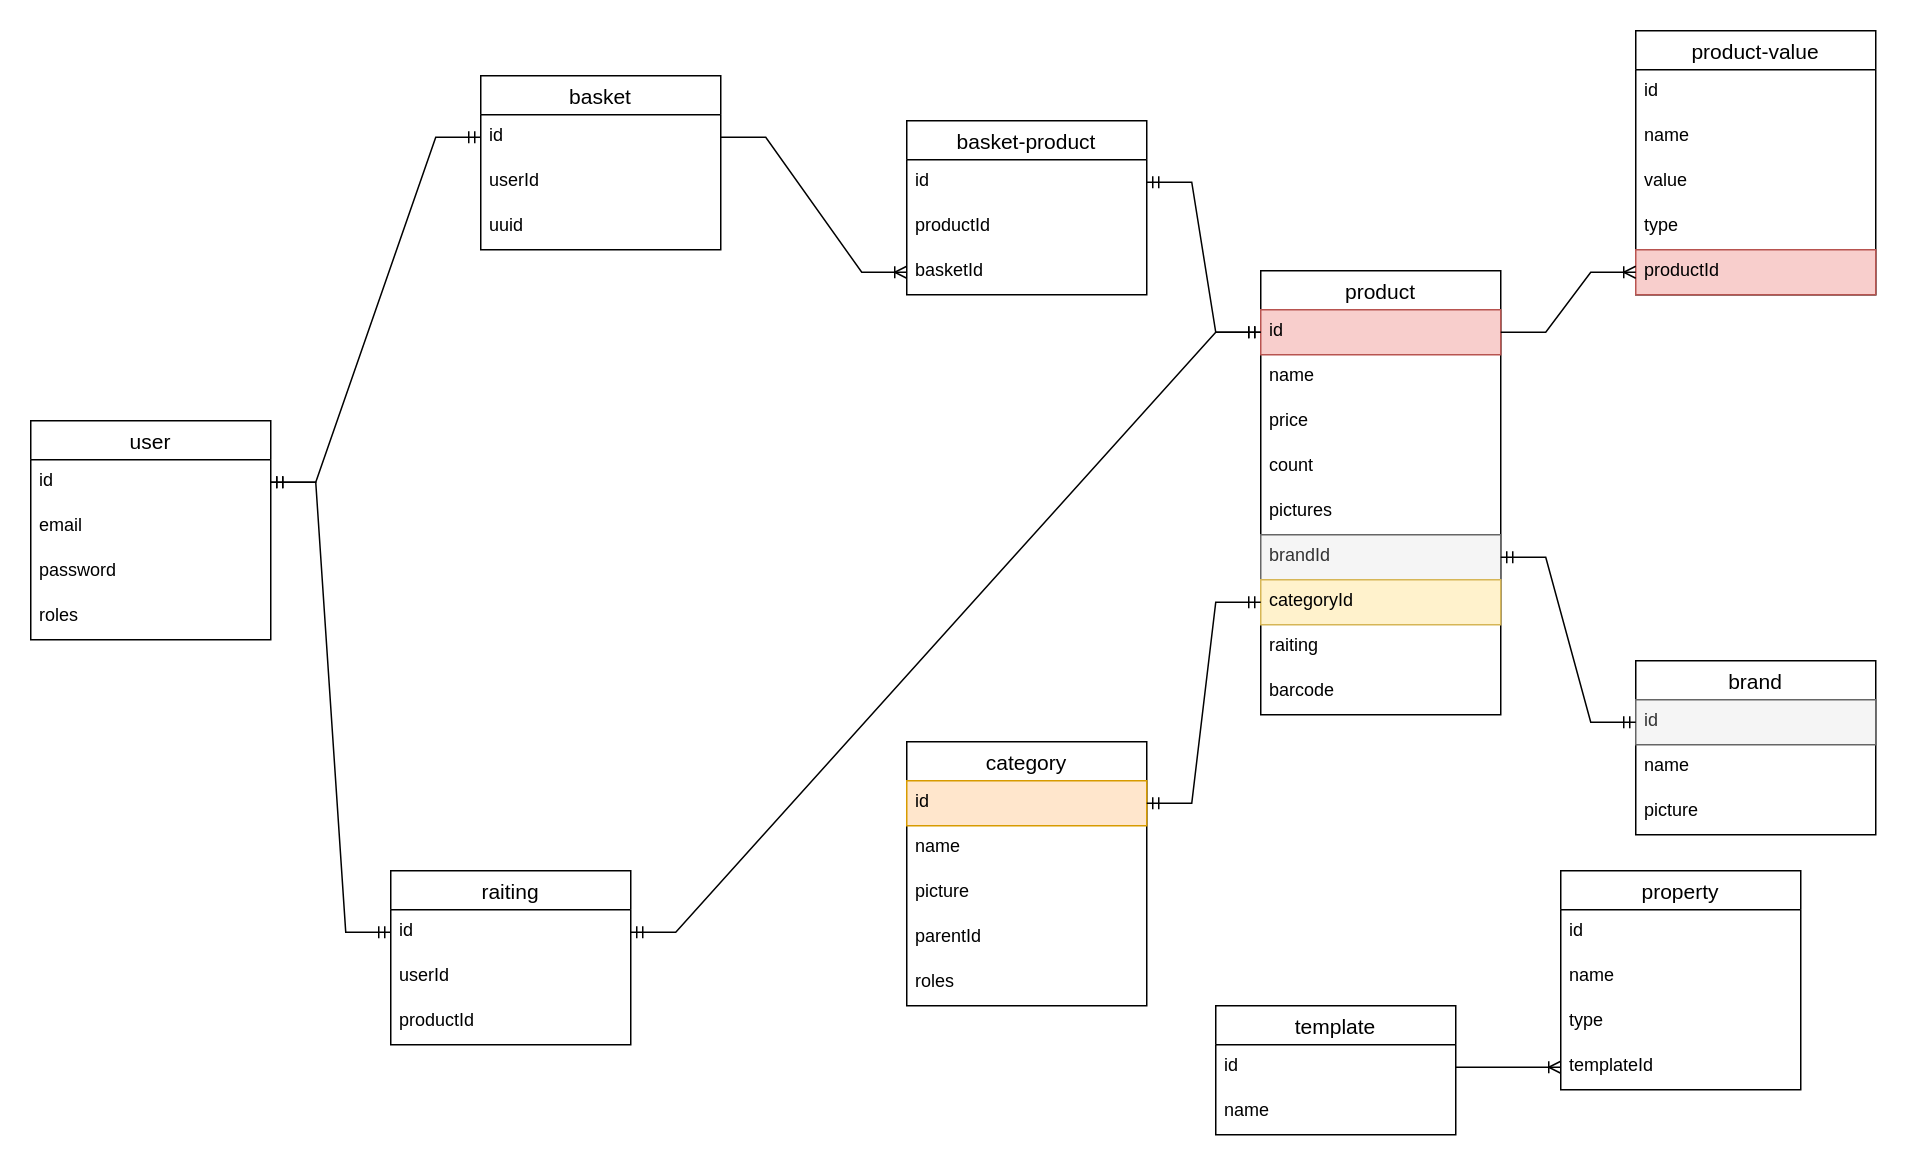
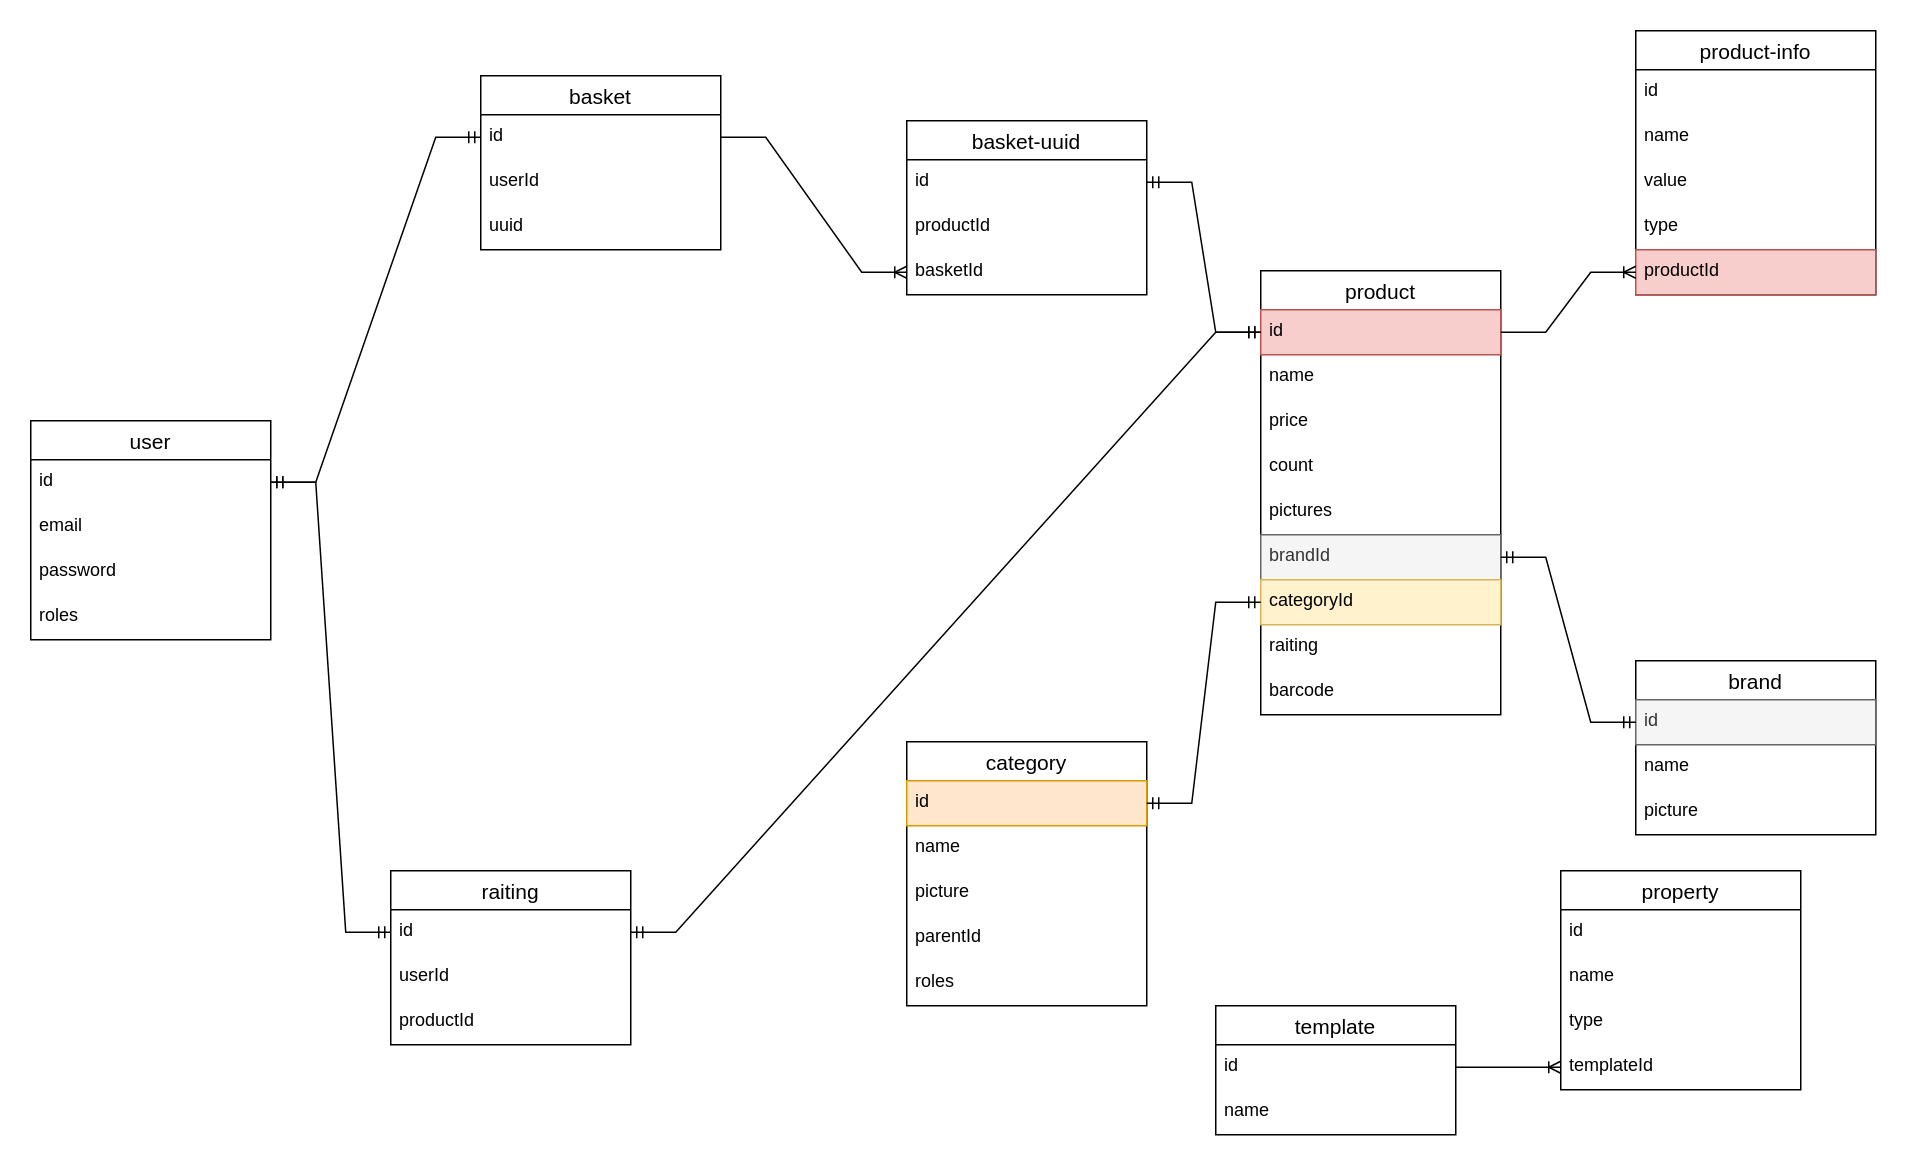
(1755, 52) -> (1755, 52)
(1026, 142) -> (1026, 142)
